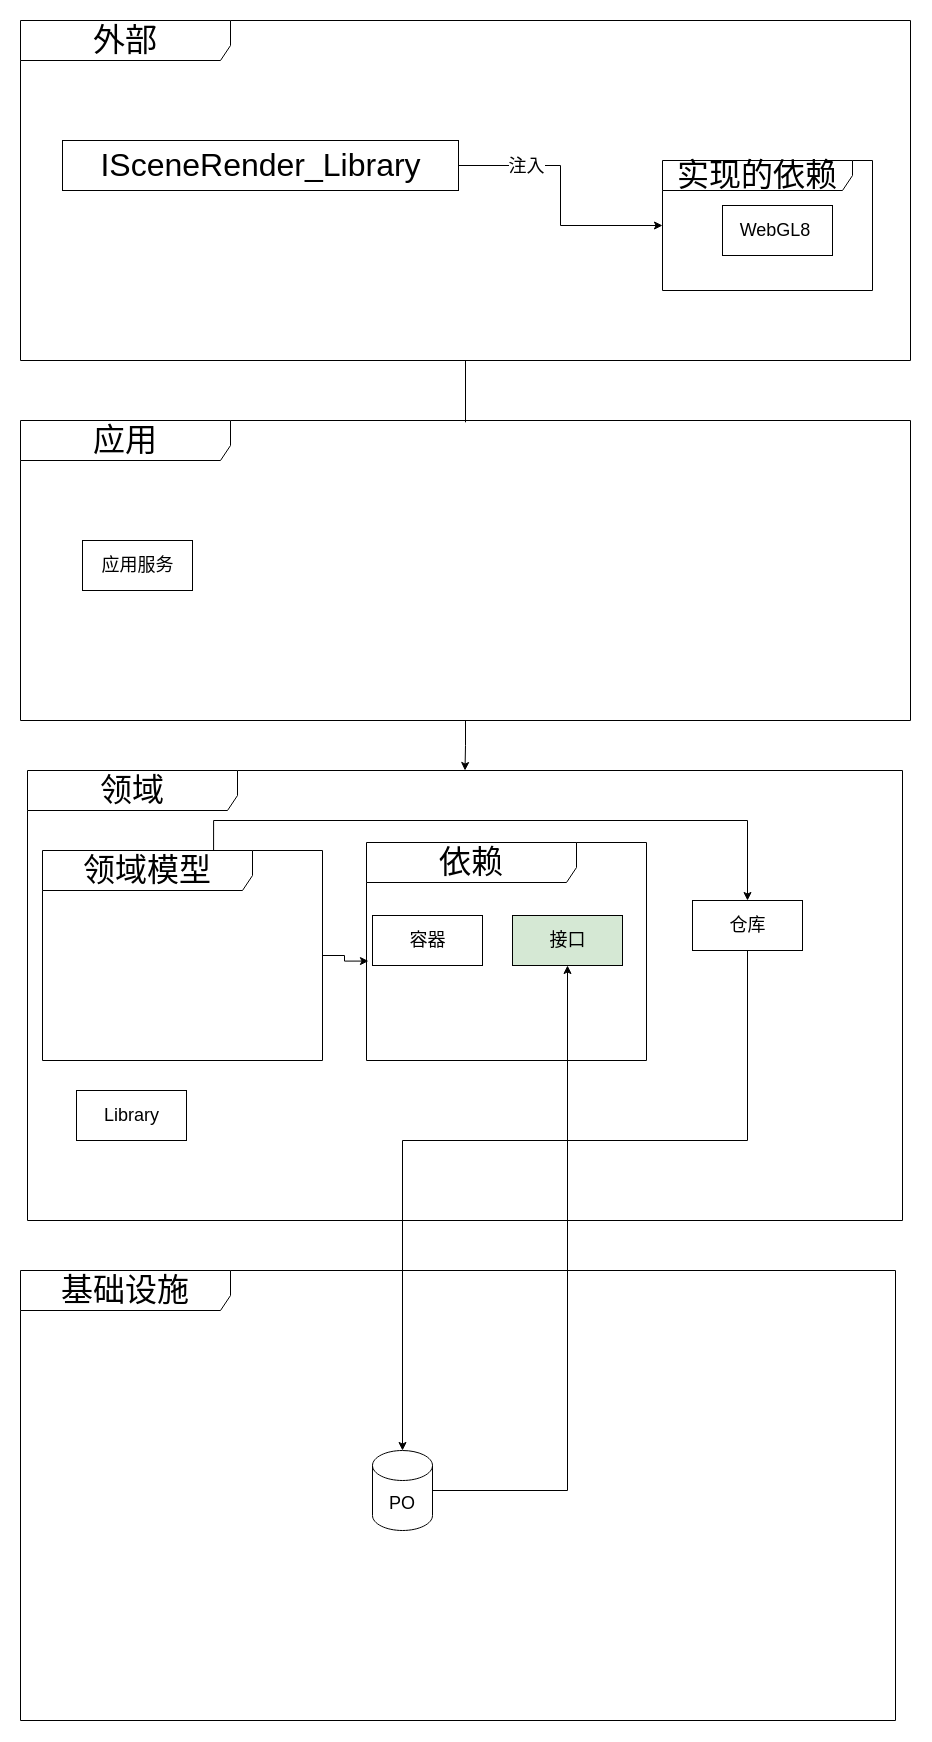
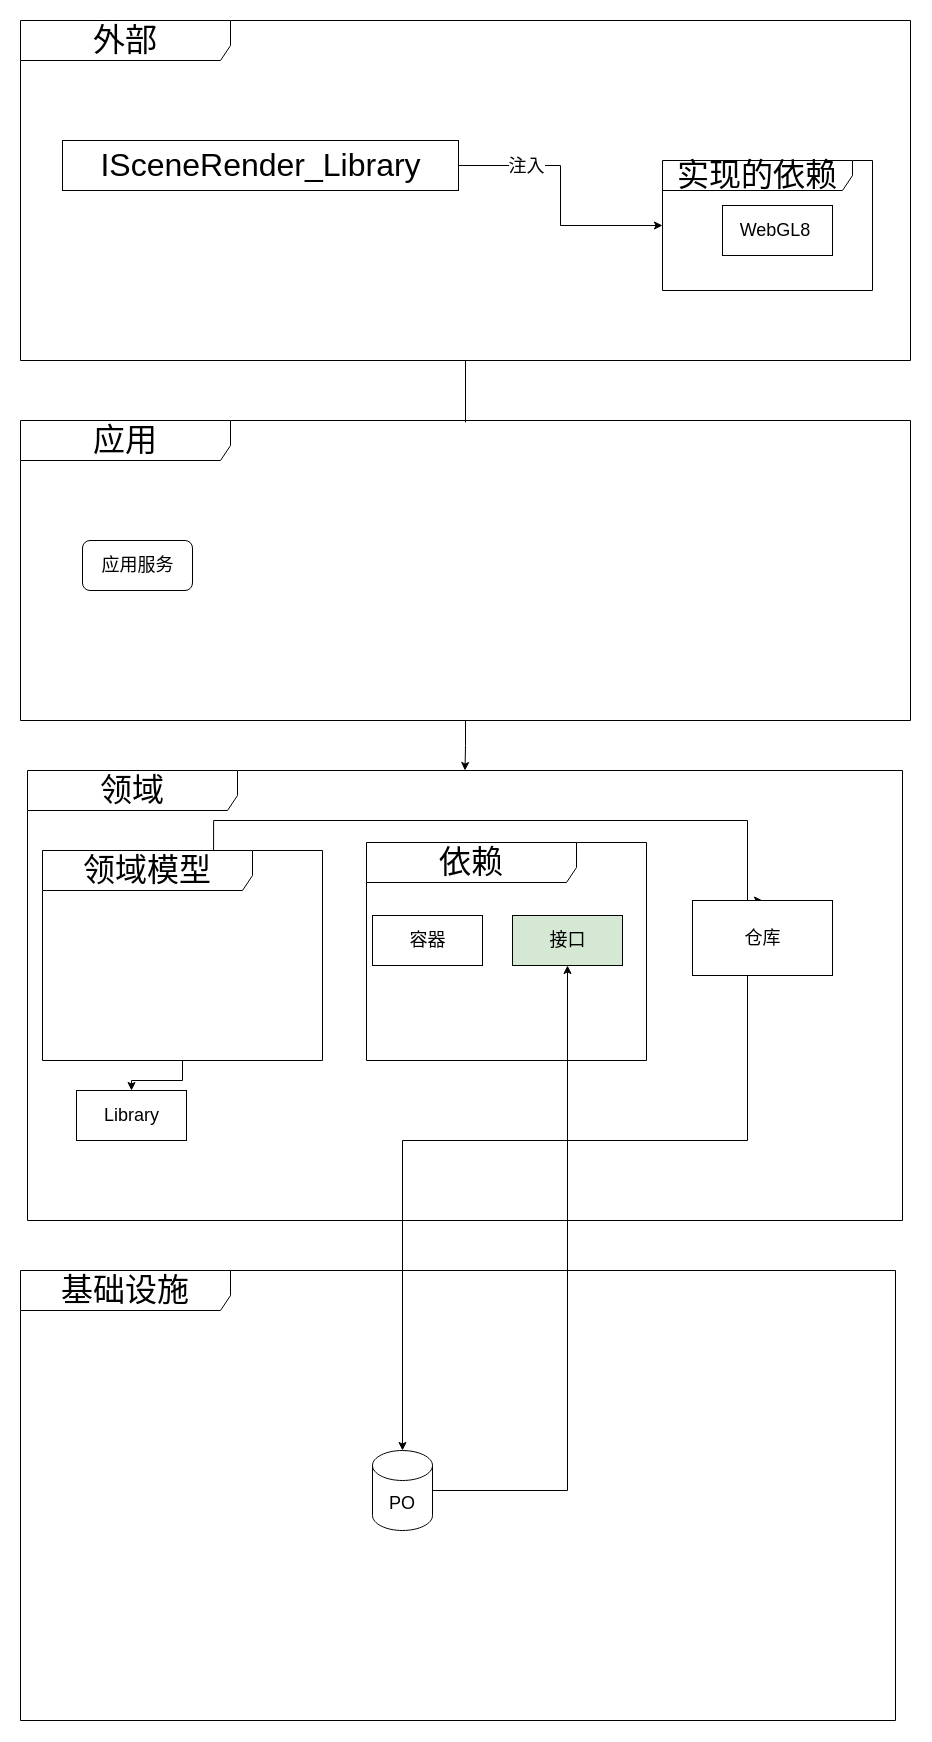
(138, 566) -> (138, 566)
(748, 926) -> (763, 938)
(345, 956) -> none
none -> (166, 1081)
